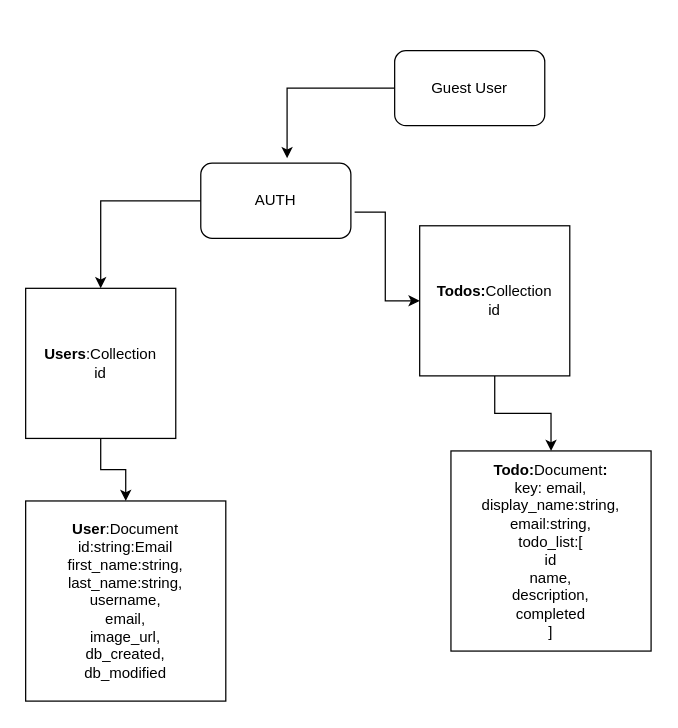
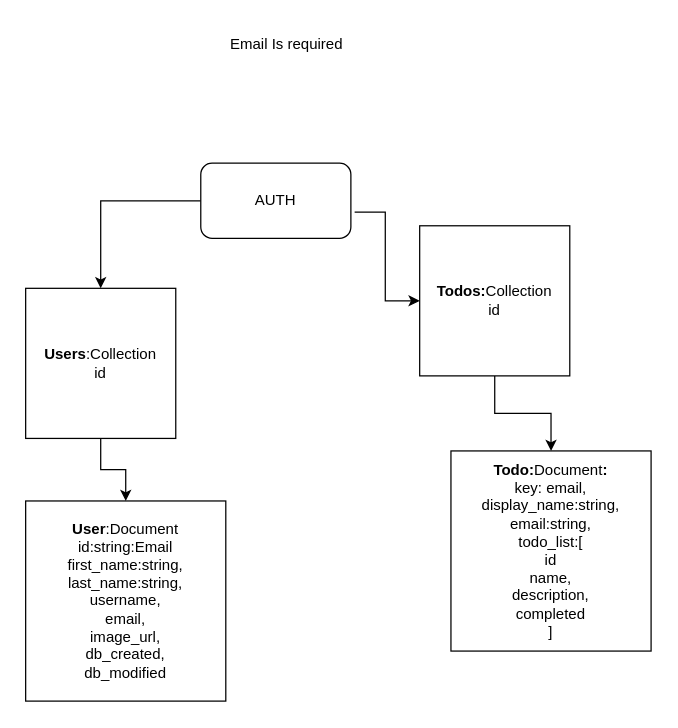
none -> (288, 44)
(310, 88) -> none
(469, 88) -> none
